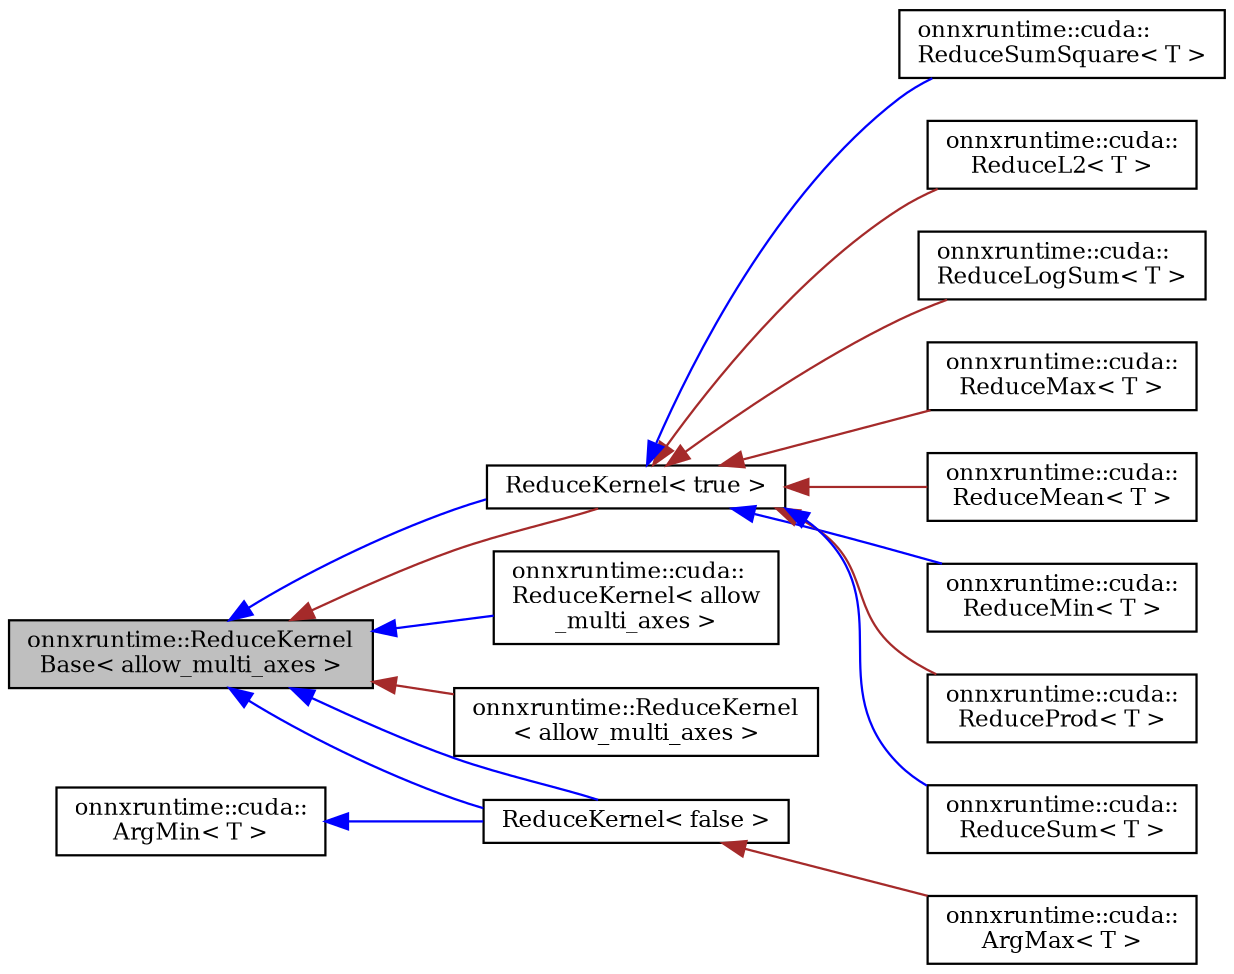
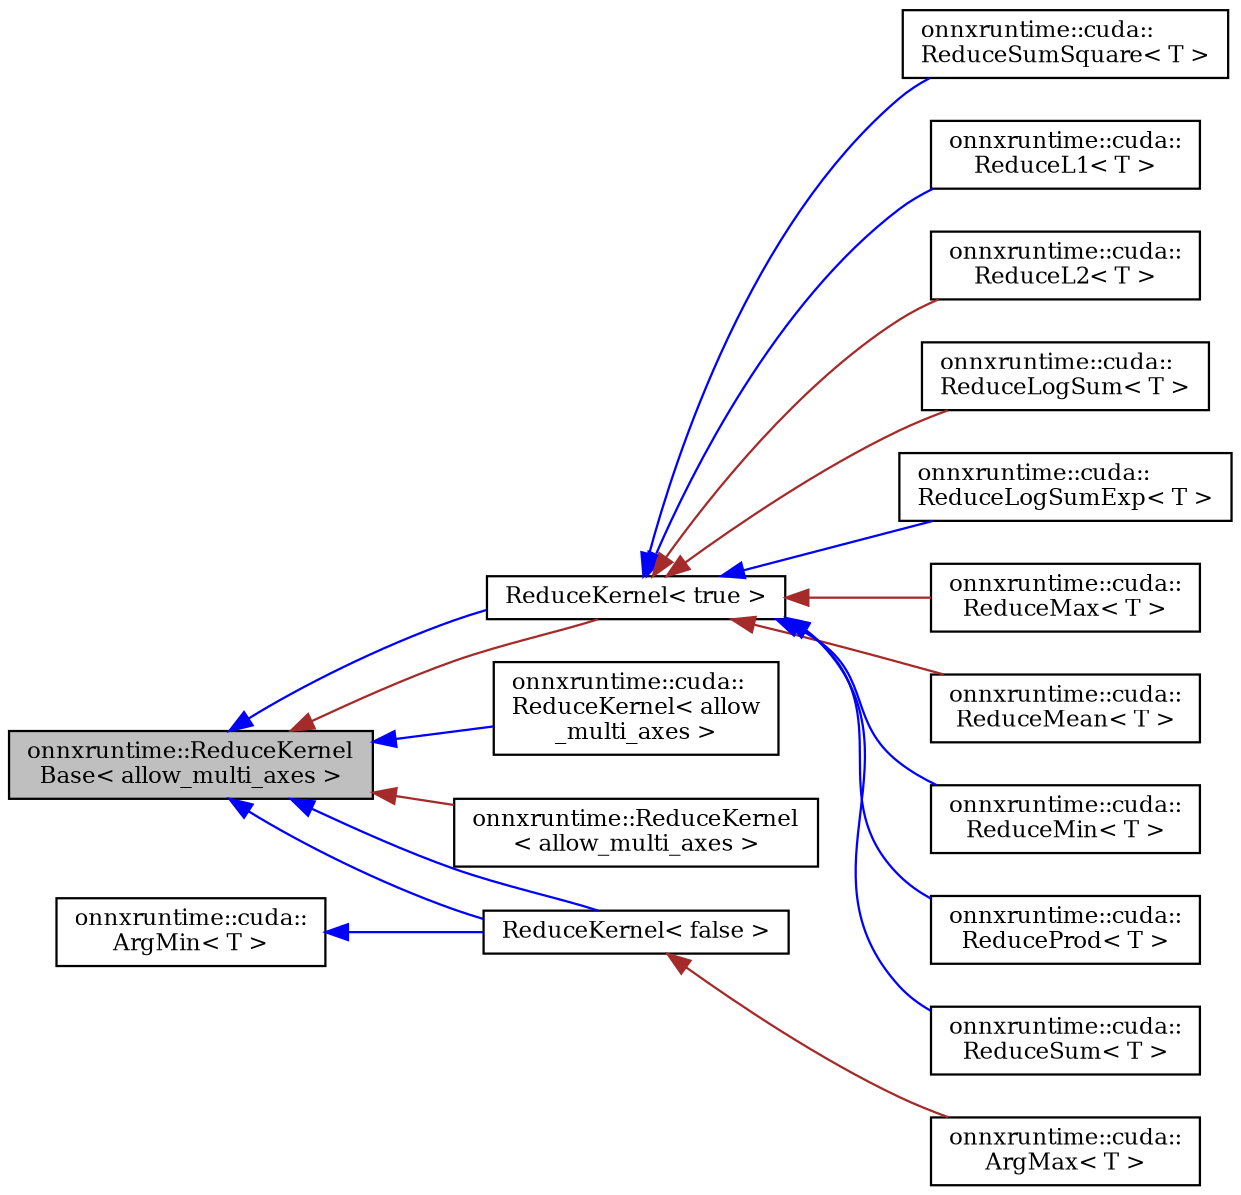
none -> (1065, 155)
none -> (1065, 487)
(874, 624) -> (873, 837)
